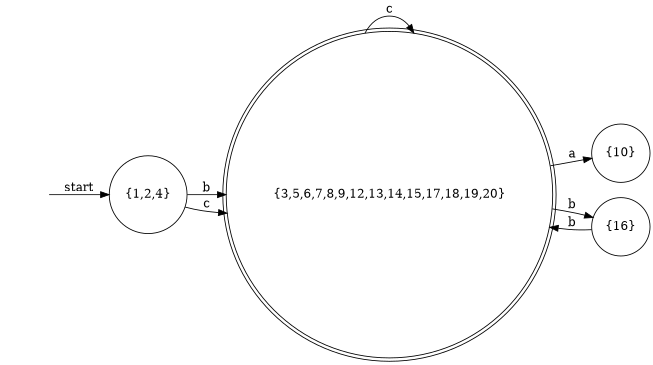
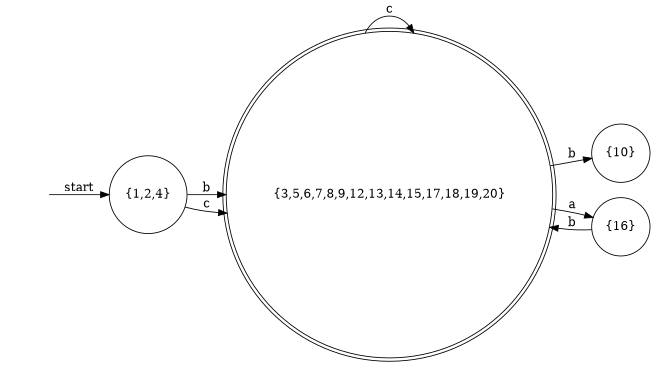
(572, 154) -> (572, 154)
(572, 205) -> (572, 205)
